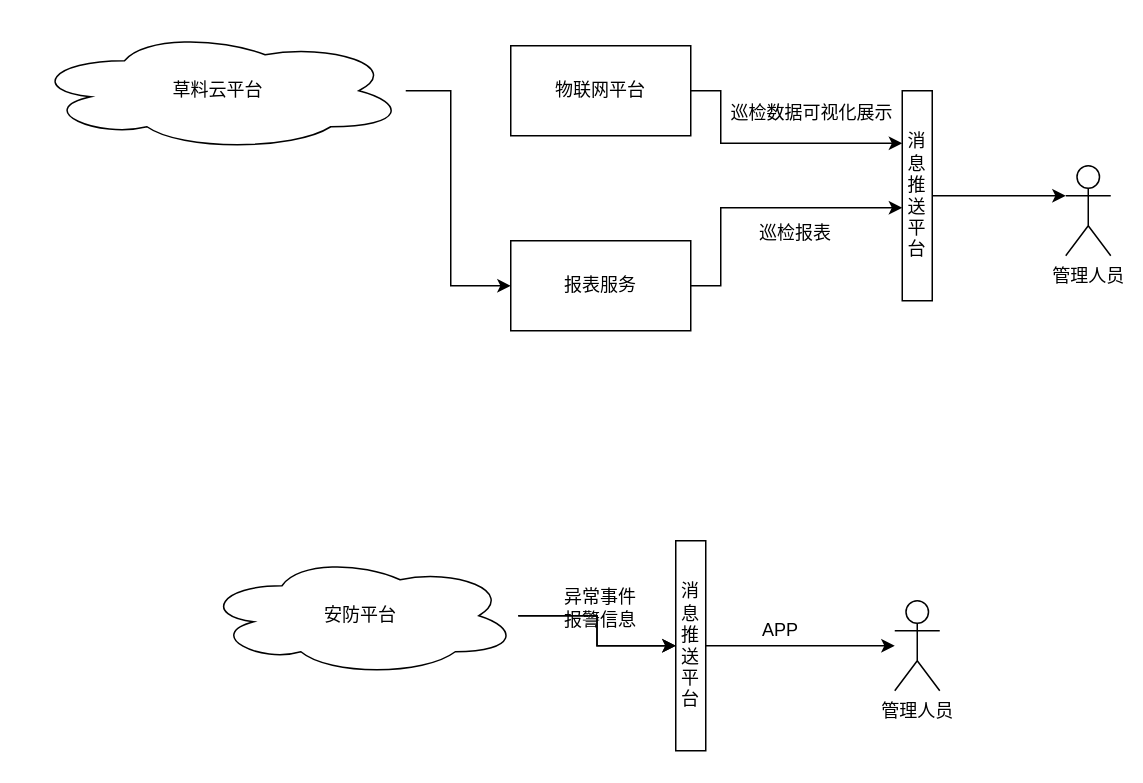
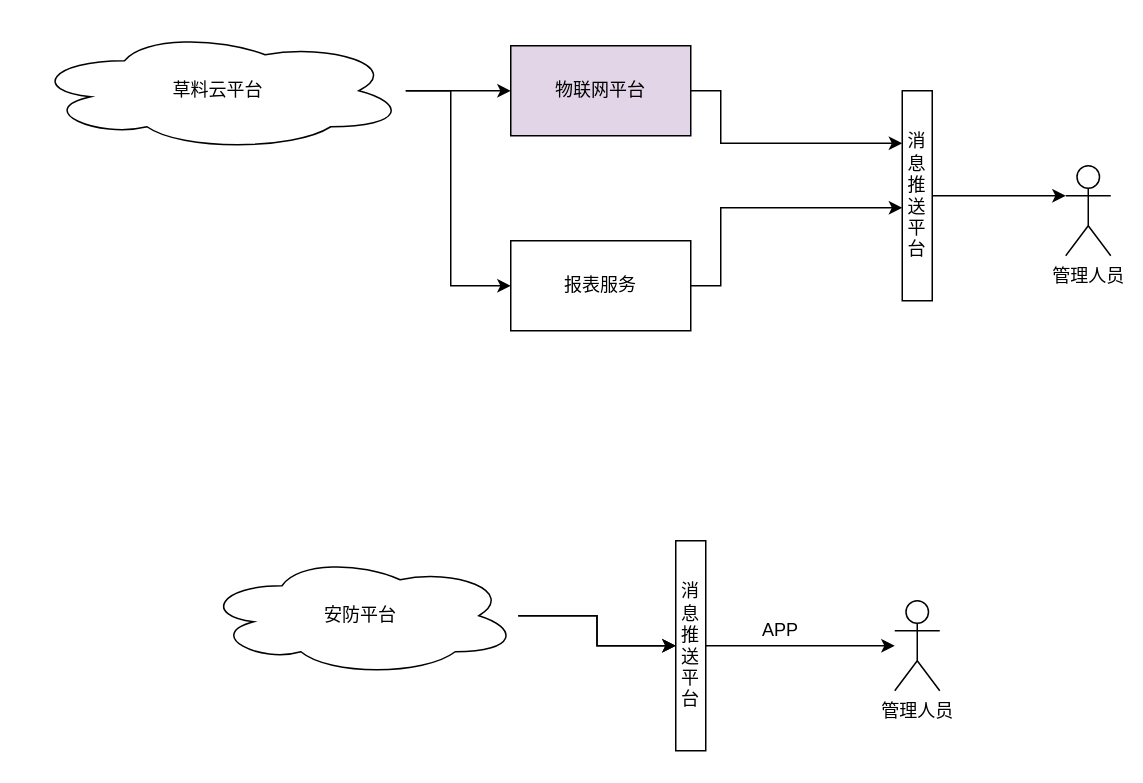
none -> (477, 91)
(601, 91) -> (601, 91)
(812, 113) -> none
(796, 233) -> none
(601, 608) -> none
